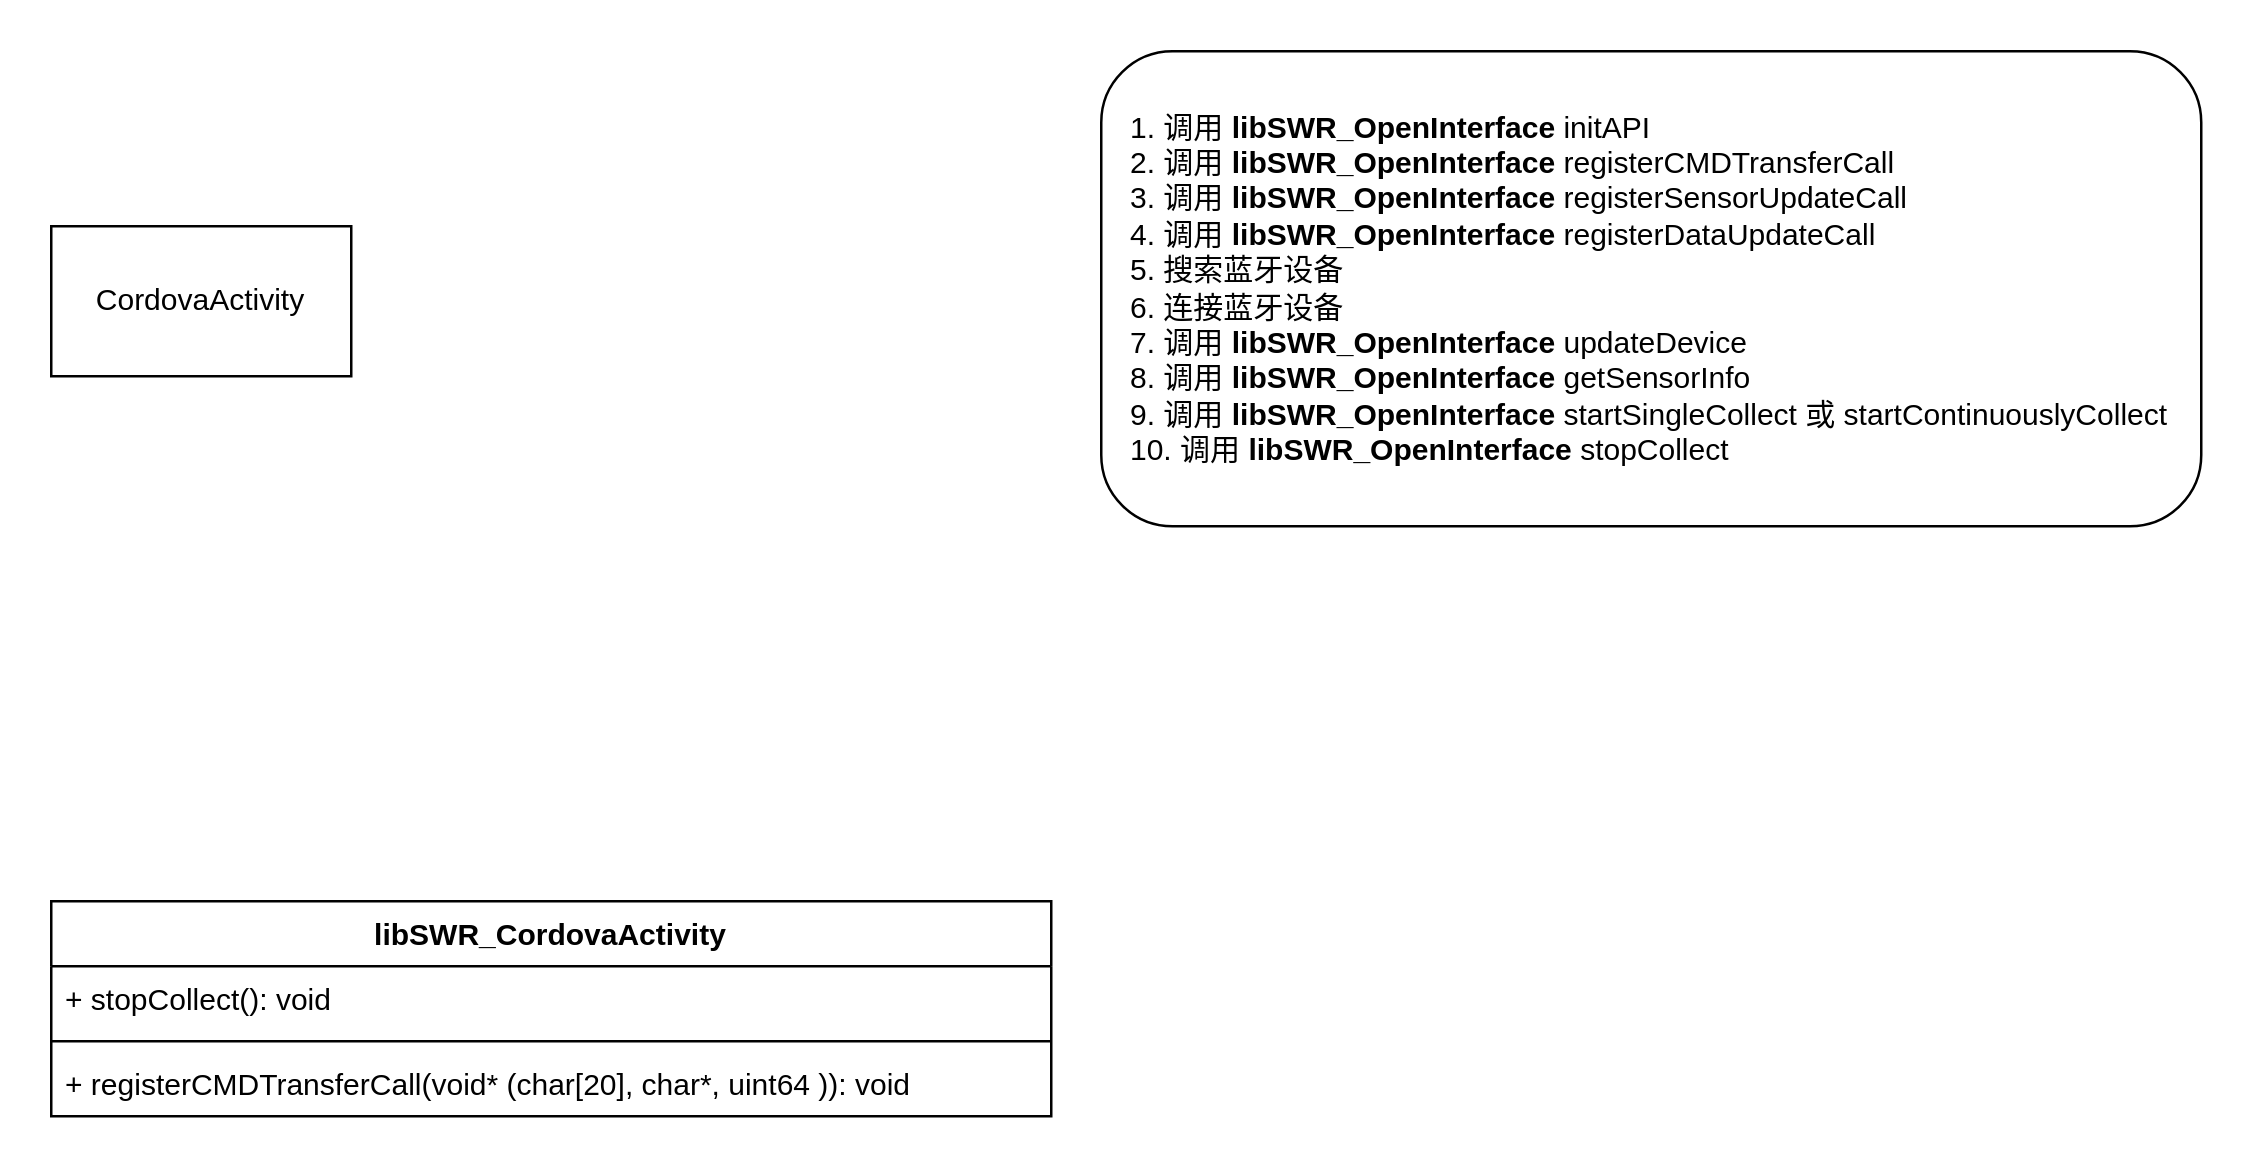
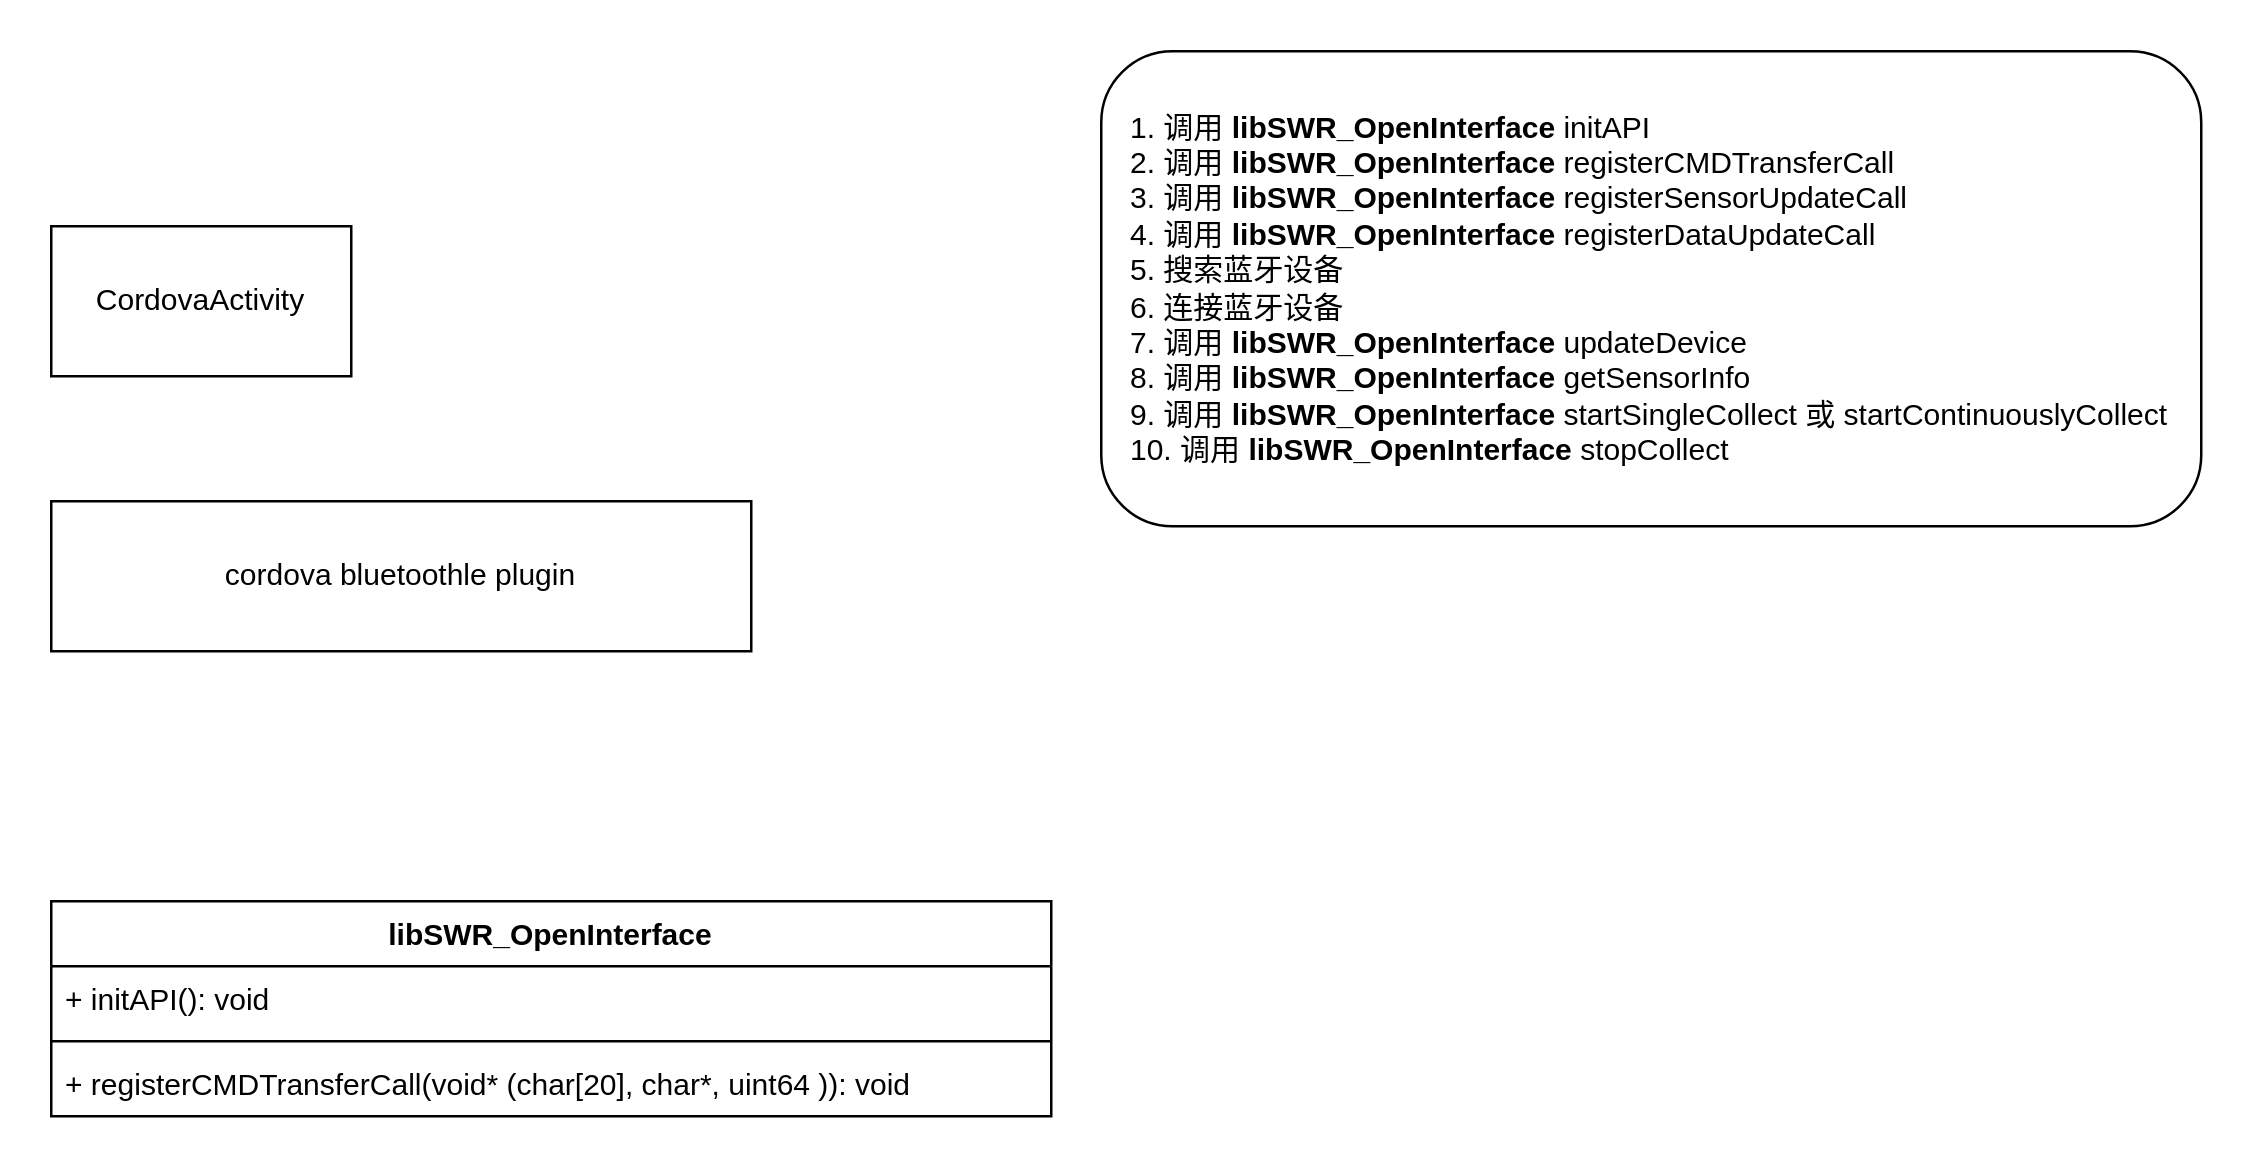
none -> (401, 576)
(551, 937) -> (551, 937)
(219, 1002) -> (186, 1002)
